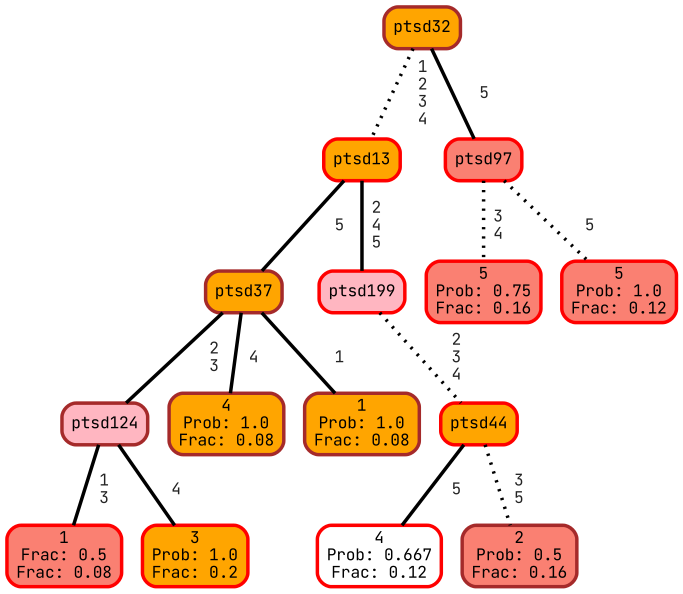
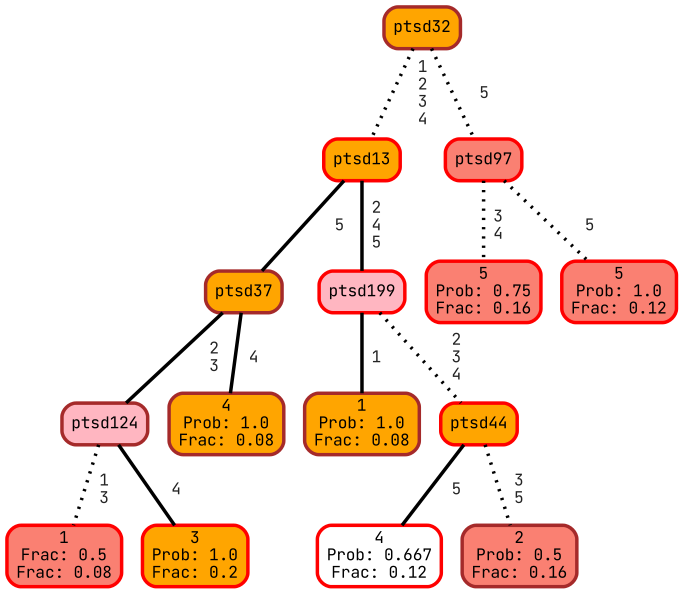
(453, 94) -> (453, 94)
(298, 353) -> (362, 353)
(86, 485) -> (86, 485)
